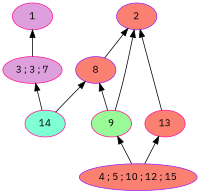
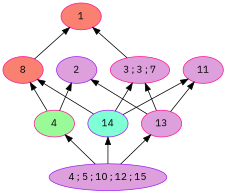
(32, 16) -> (81, 16)
(137, 16) -> (77, 70)
(114, 46) -> (49, 46)
(96, 70) -> (23, 70)
none -> (203, 70)
none -> (153, 103)
(45, 124) -> (108, 124)
(111, 124) -> (54, 124)
(165, 124) -> (162, 124)
none -> (108, 154)
(138, 177) -> (108, 177)
